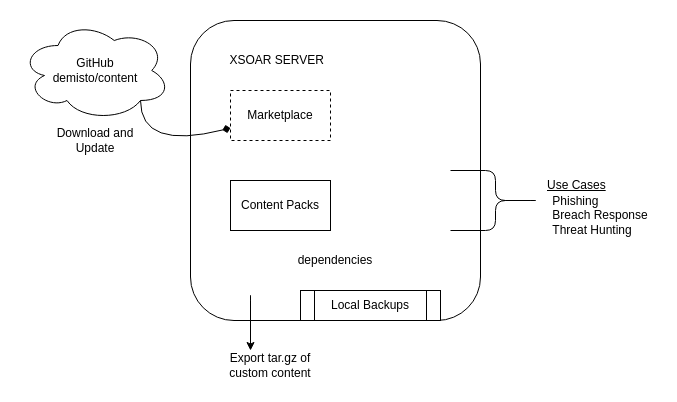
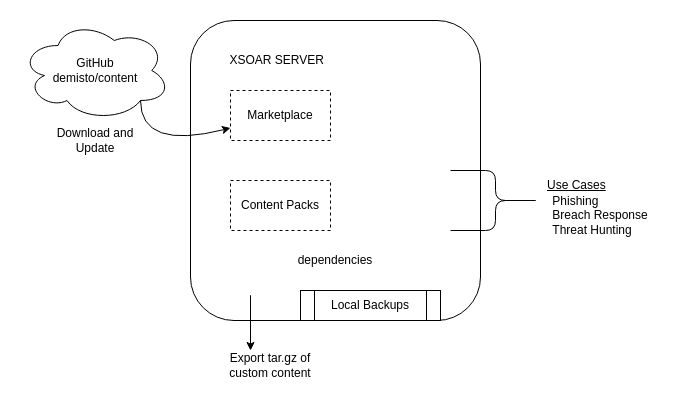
(222, 130) -> (222, 130)
(281, 206) -> (281, 206)
